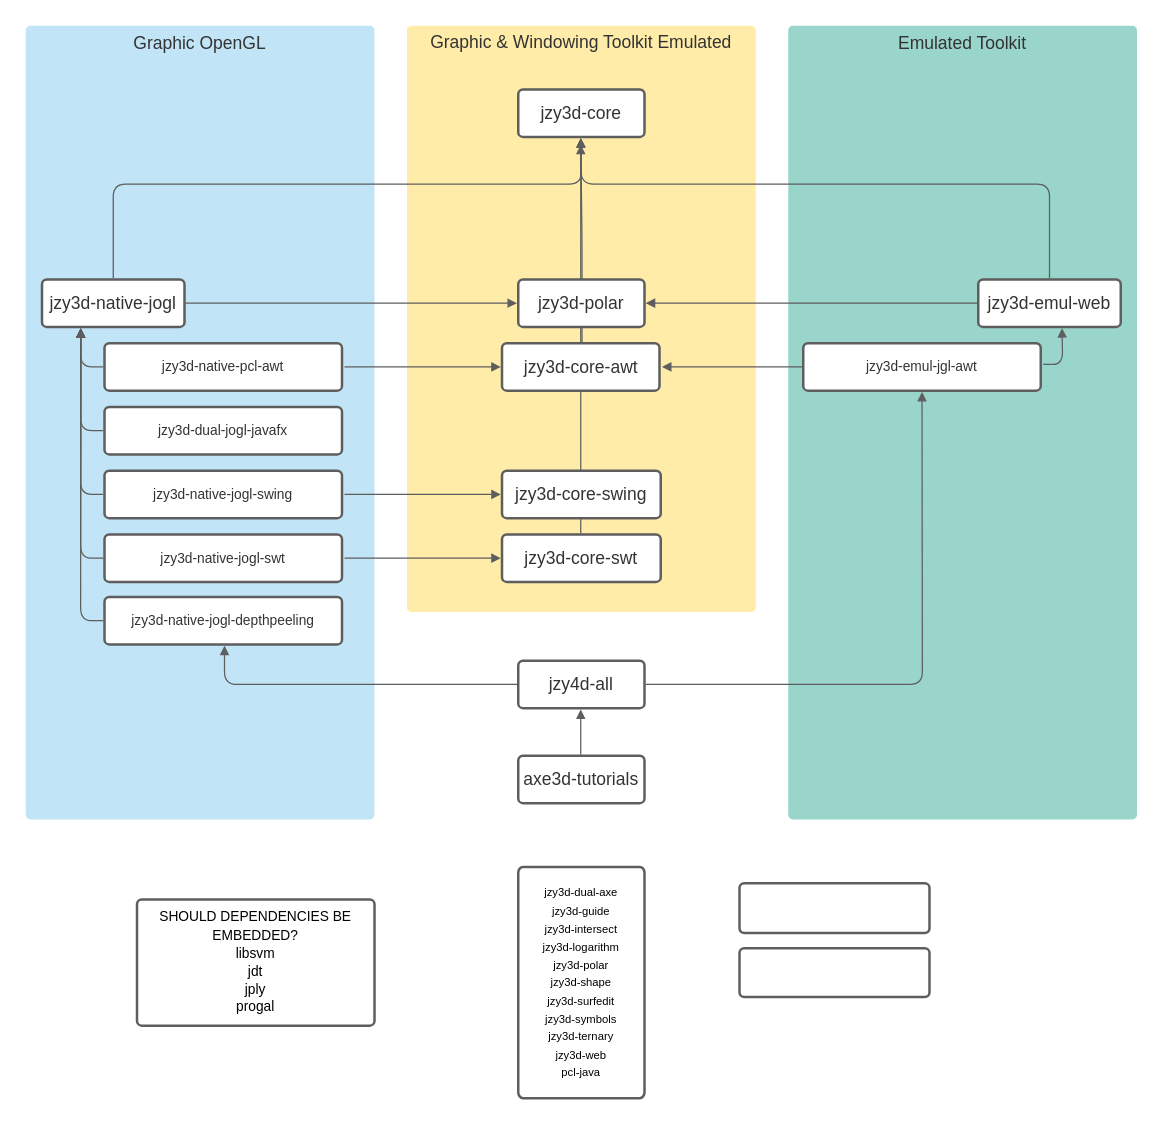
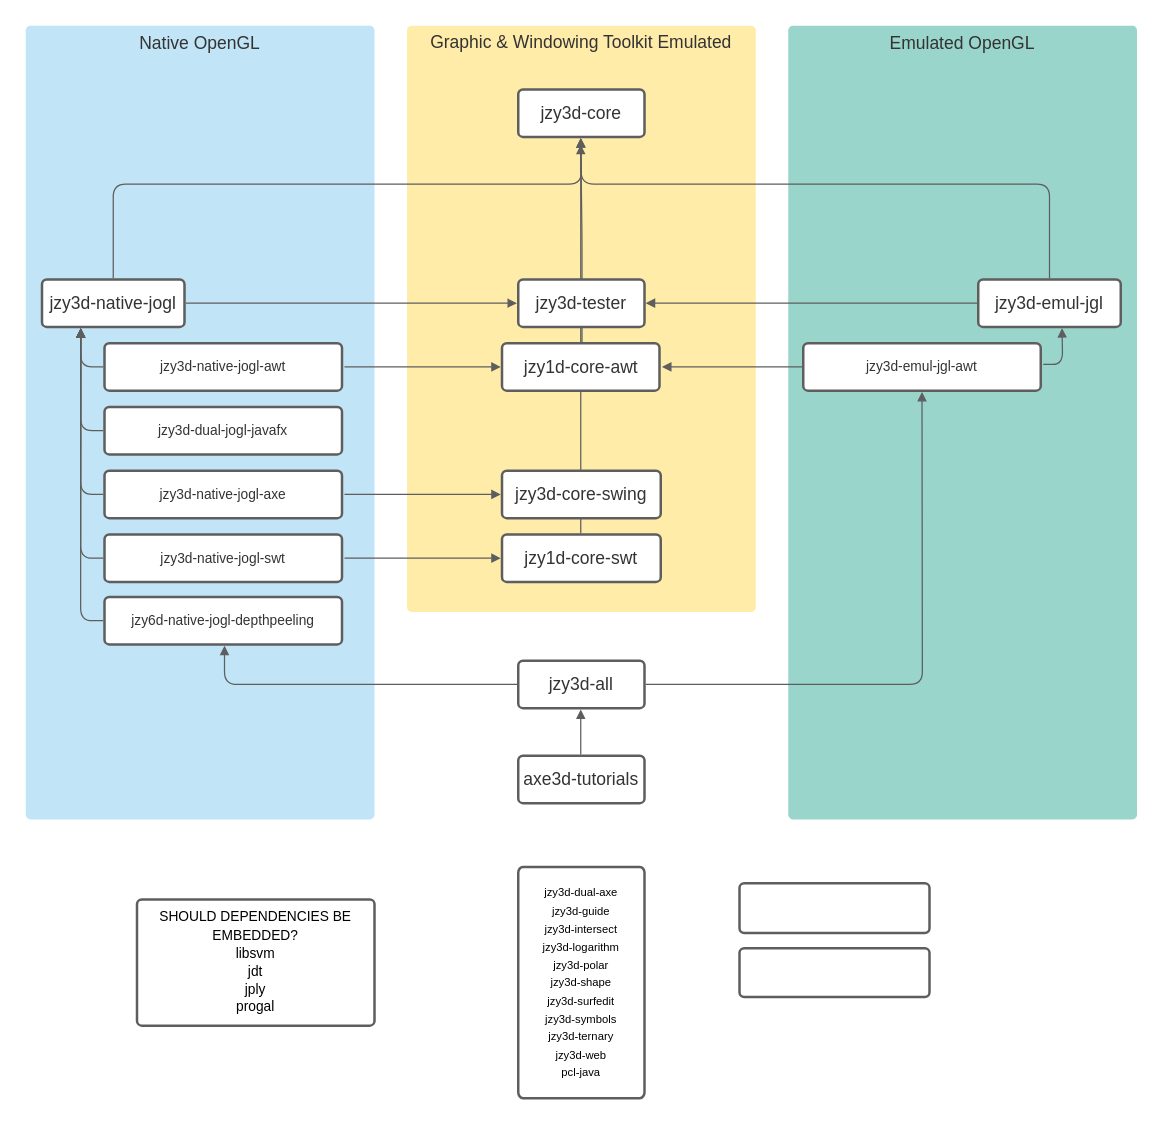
(200, 43) -> (200, 43)
(963, 43) -> (963, 43)
(581, 303) -> (581, 303)
(1049, 303) -> (1049, 303)
(223, 367) -> (223, 367)
(581, 367) -> (581, 367)
(223, 494) -> (223, 494)
(581, 558) -> (581, 558)
(223, 621) -> (223, 621)
(581, 684) -> (581, 684)
